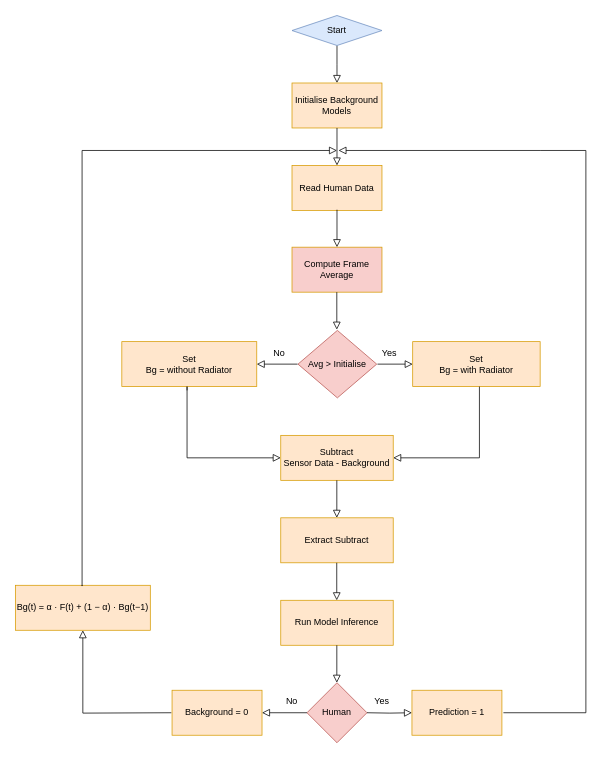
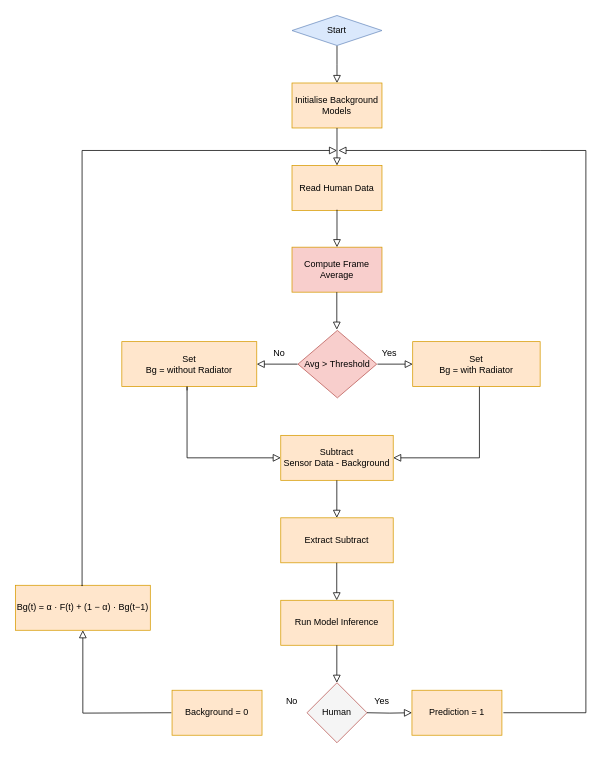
(338, 364) -> (338, 364)
(289, 713) -> none
(337, 713) -> (337, 713)
